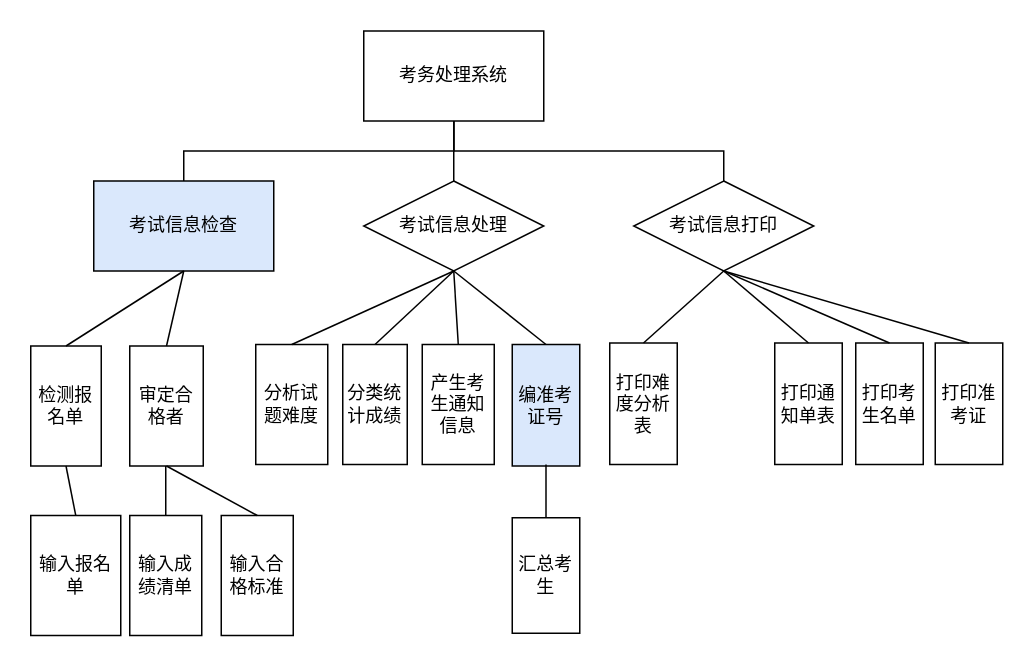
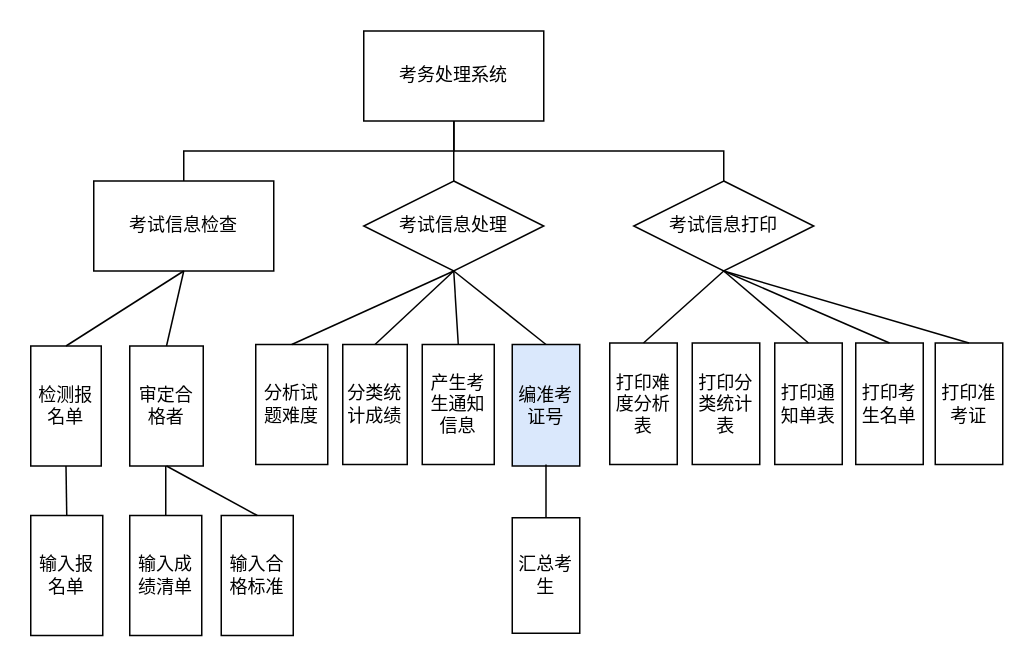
(184, 226) -> (184, 226)
none -> (726, 404)
(76, 575) -> (67, 575)
